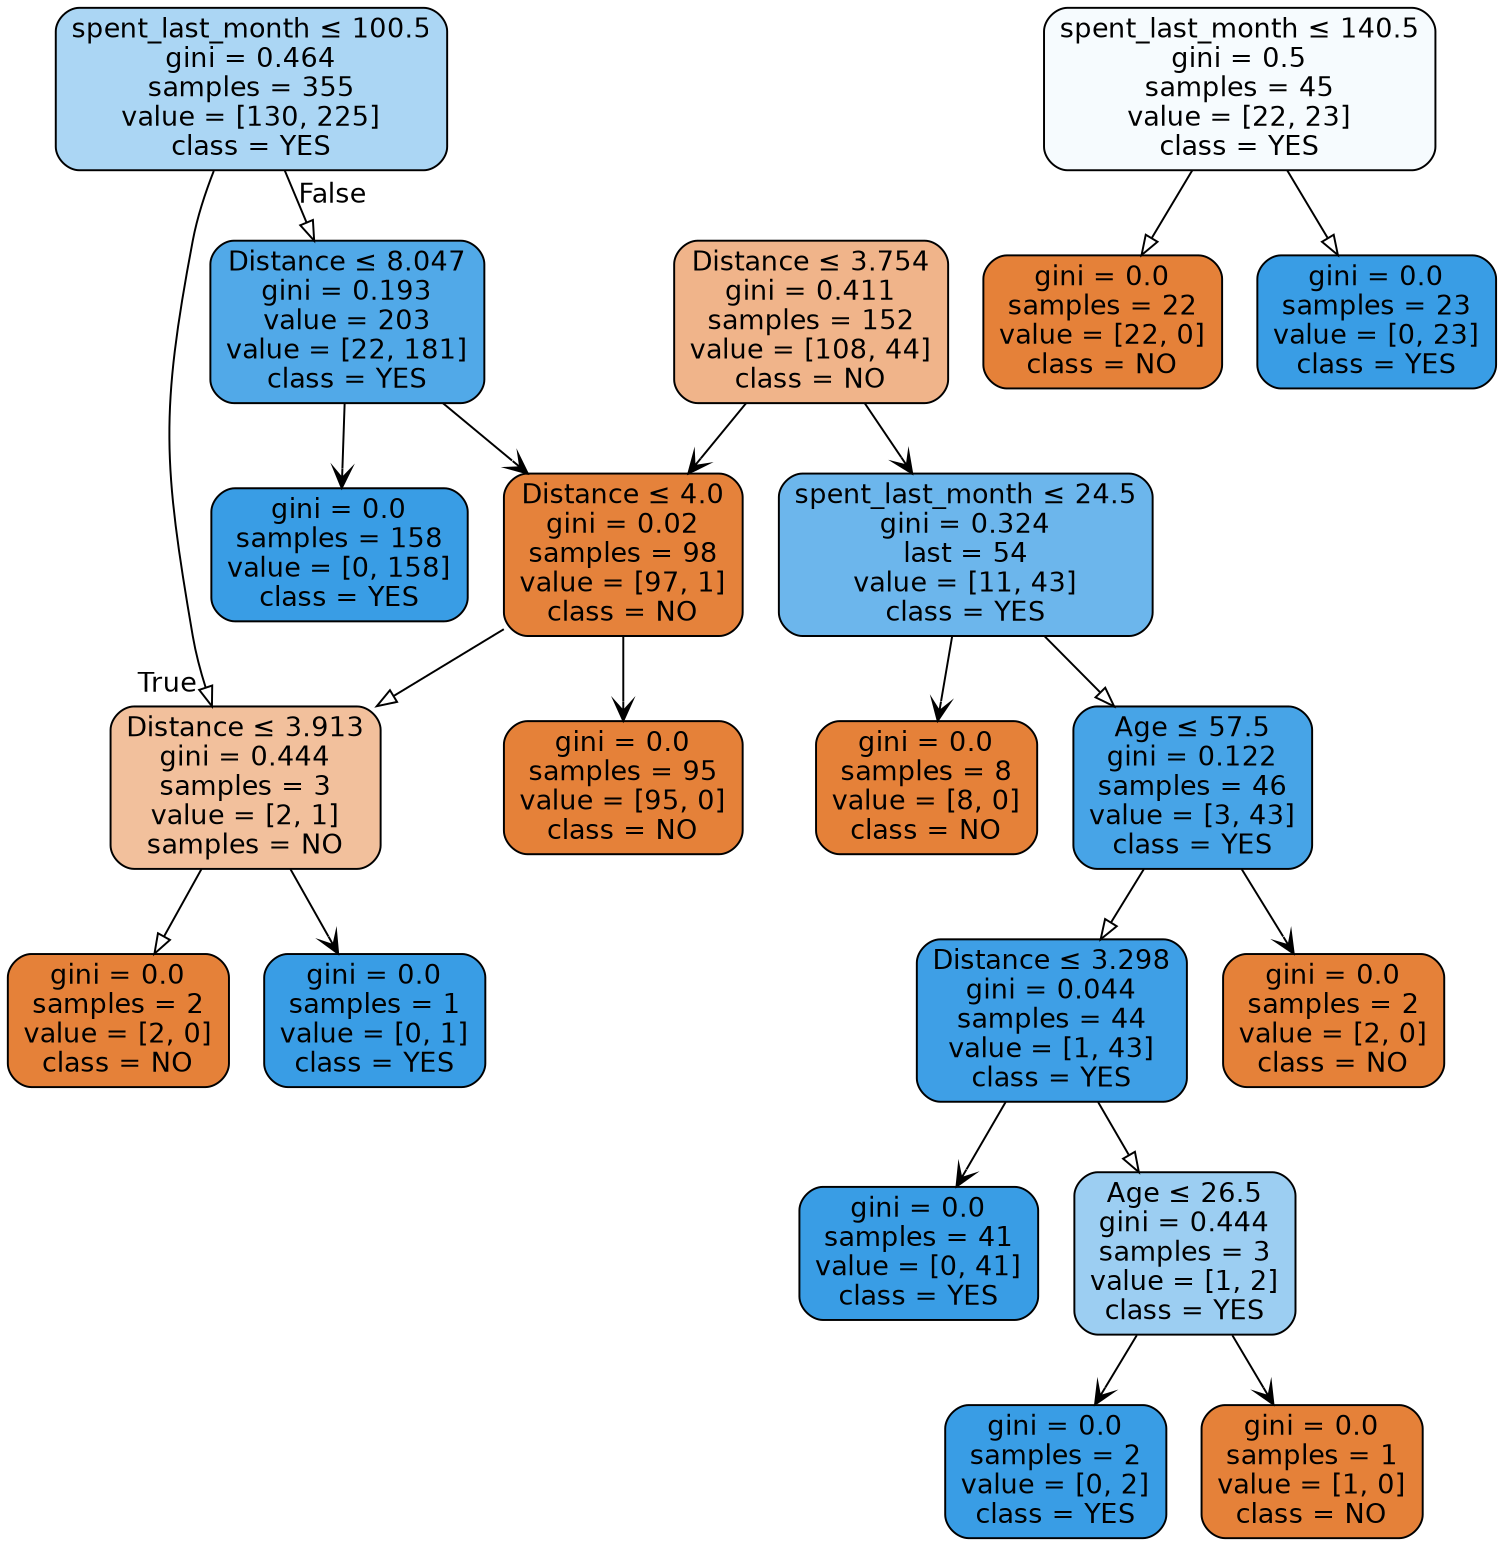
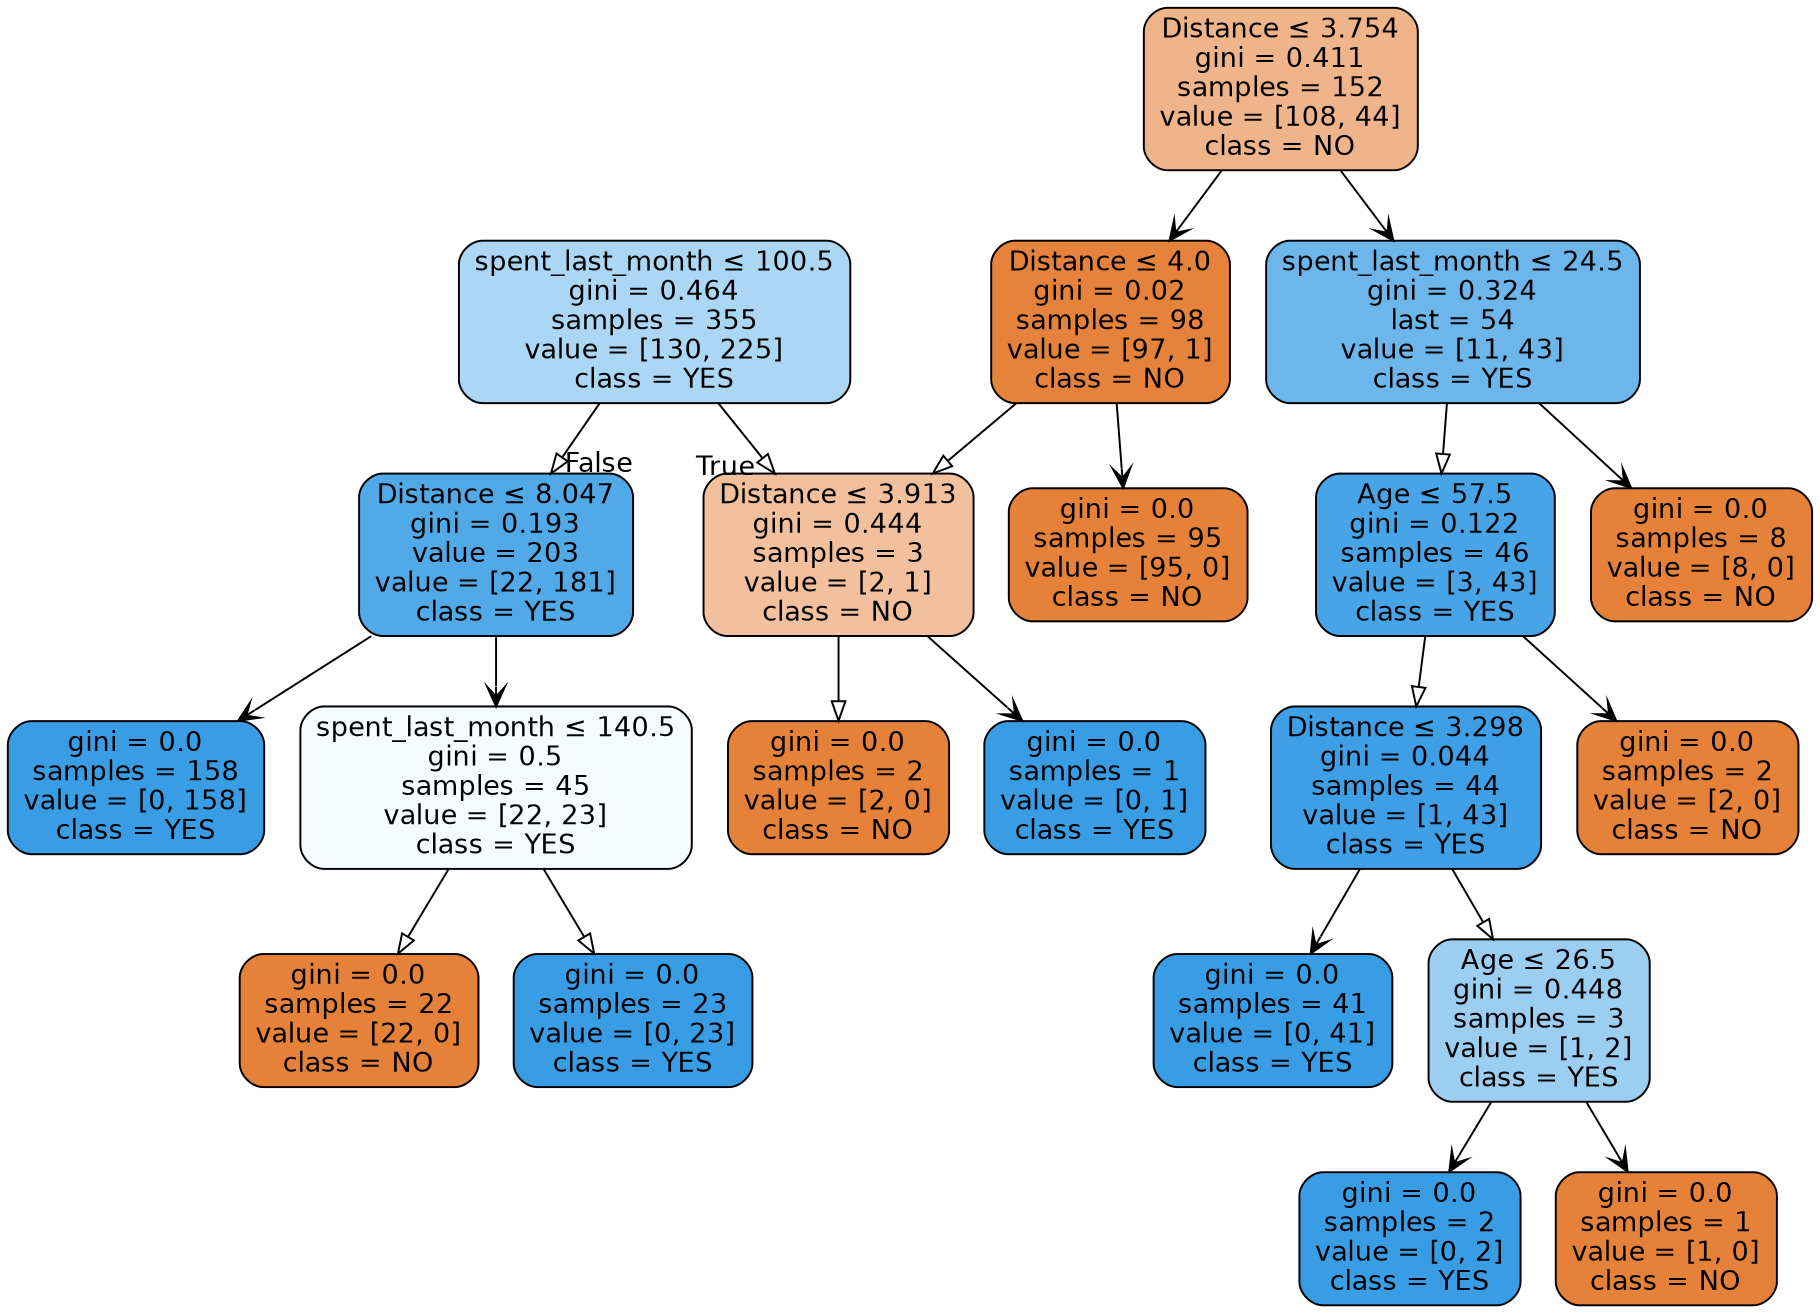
(478, 432) -> (496, 661)
(246, 845) -> (839, 613)
(1185, 1223) -> (1539, 990)
